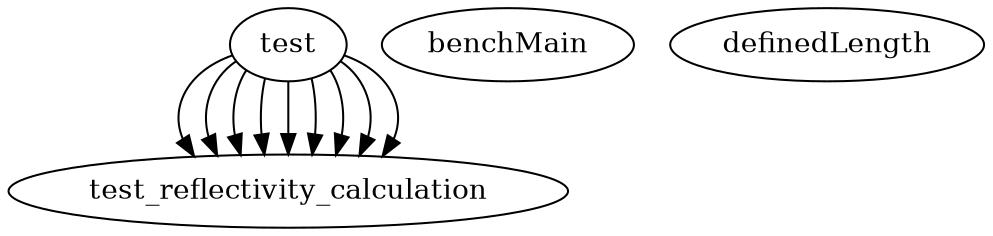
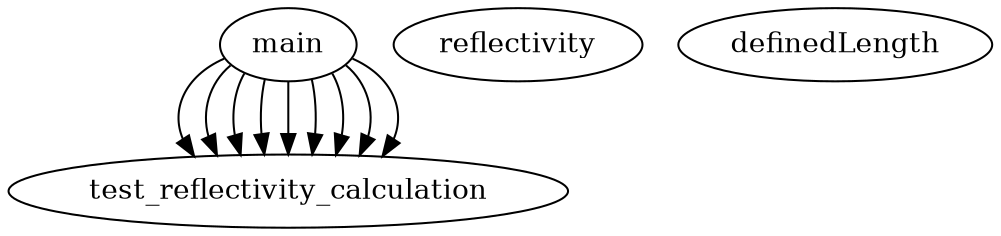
(288, 45) -> (288, 45)
(508, 45) -> (518, 45)
